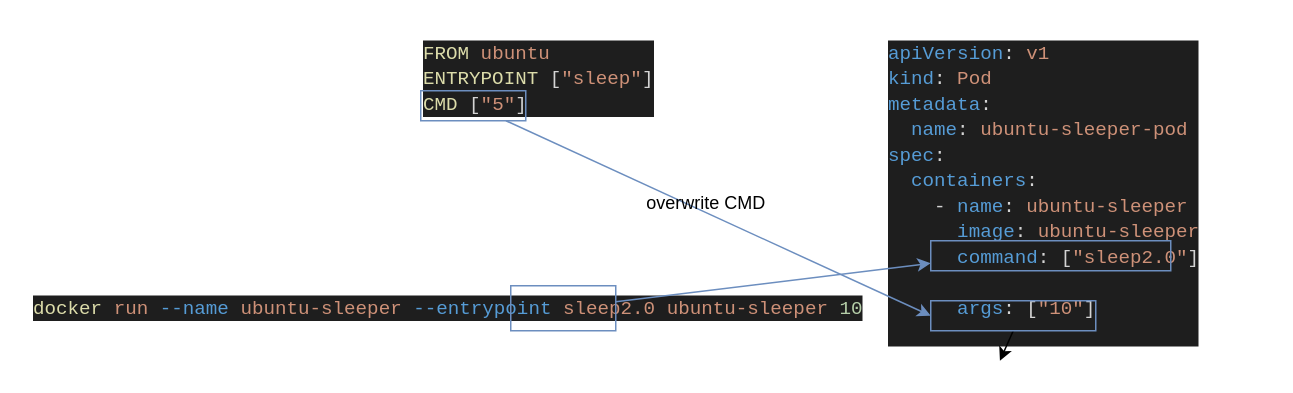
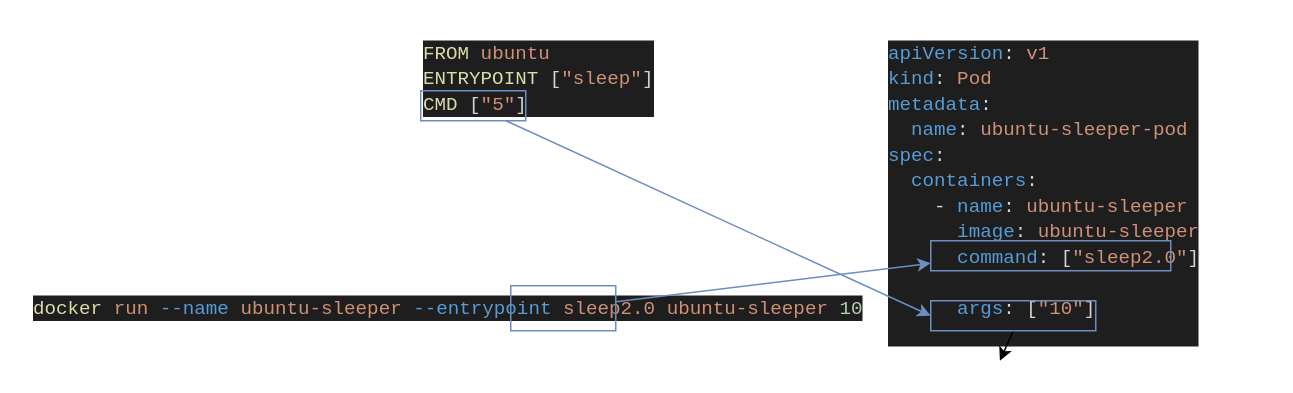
(706, 203) -> none
